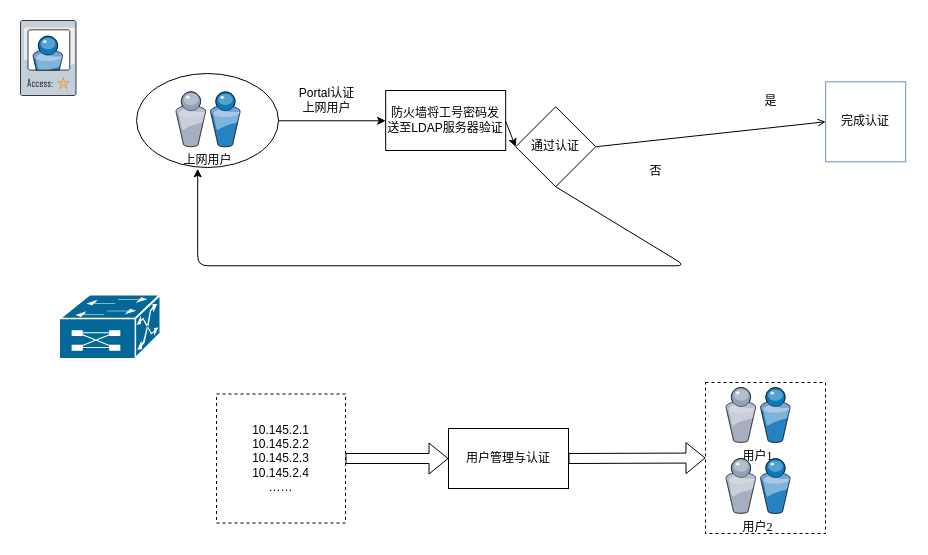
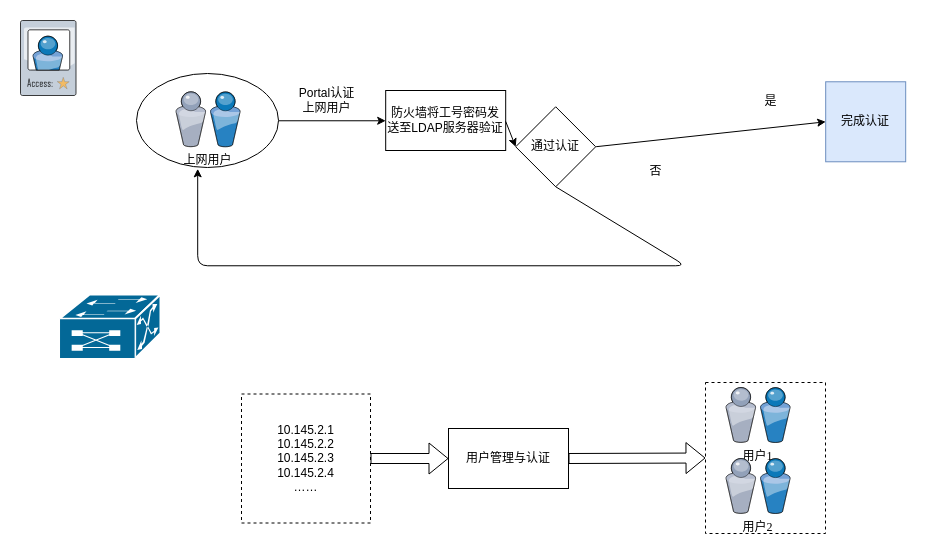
(819, 122) -> (817, 123)
(866, 122) -> (866, 122)
(281, 459) -> (306, 459)
